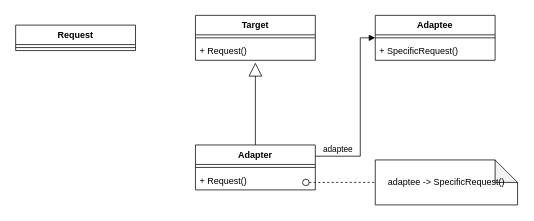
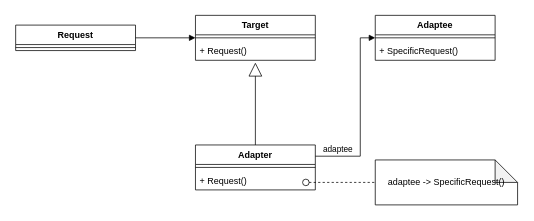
none -> (187, 38)
